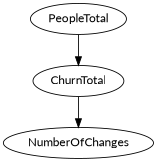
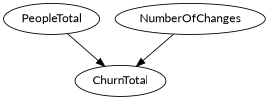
(78, 108) -> (158, 47)
